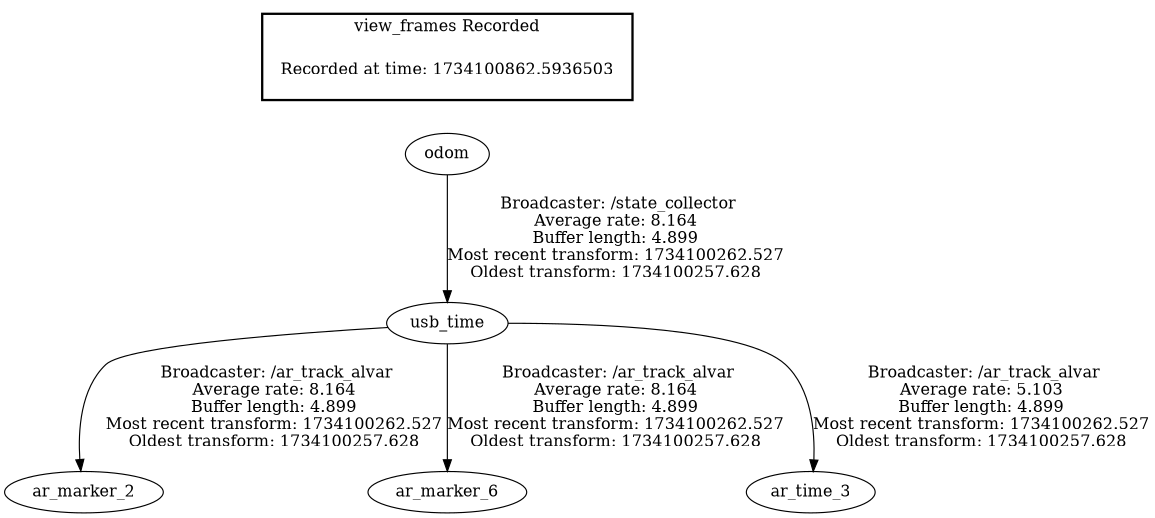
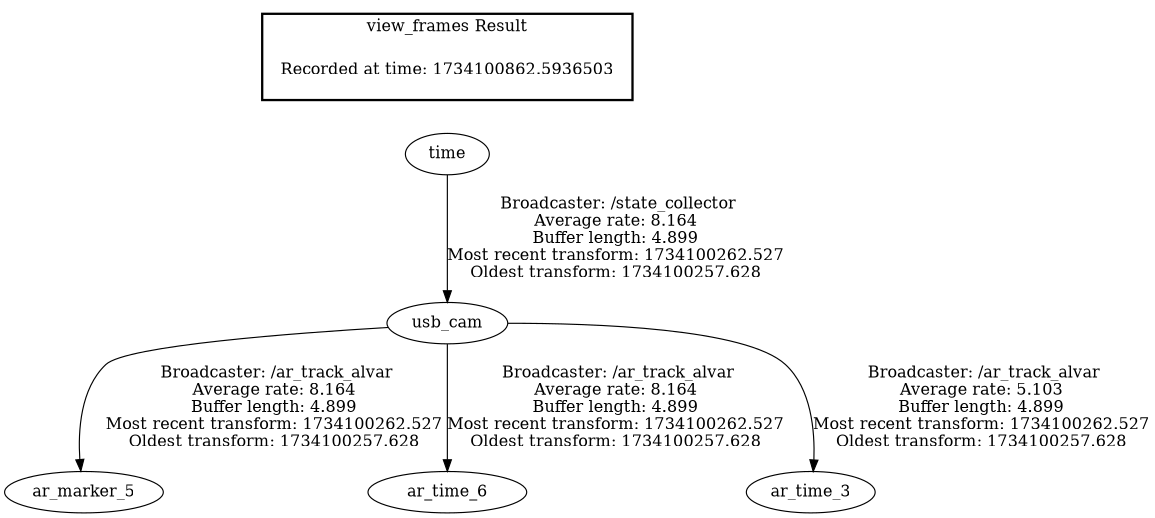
(447, 27) -> (447, 27)
(447, 154) -> (447, 154)
(447, 323) -> (447, 323)
(84, 492) -> (84, 492)
(447, 492) -> (447, 492)
